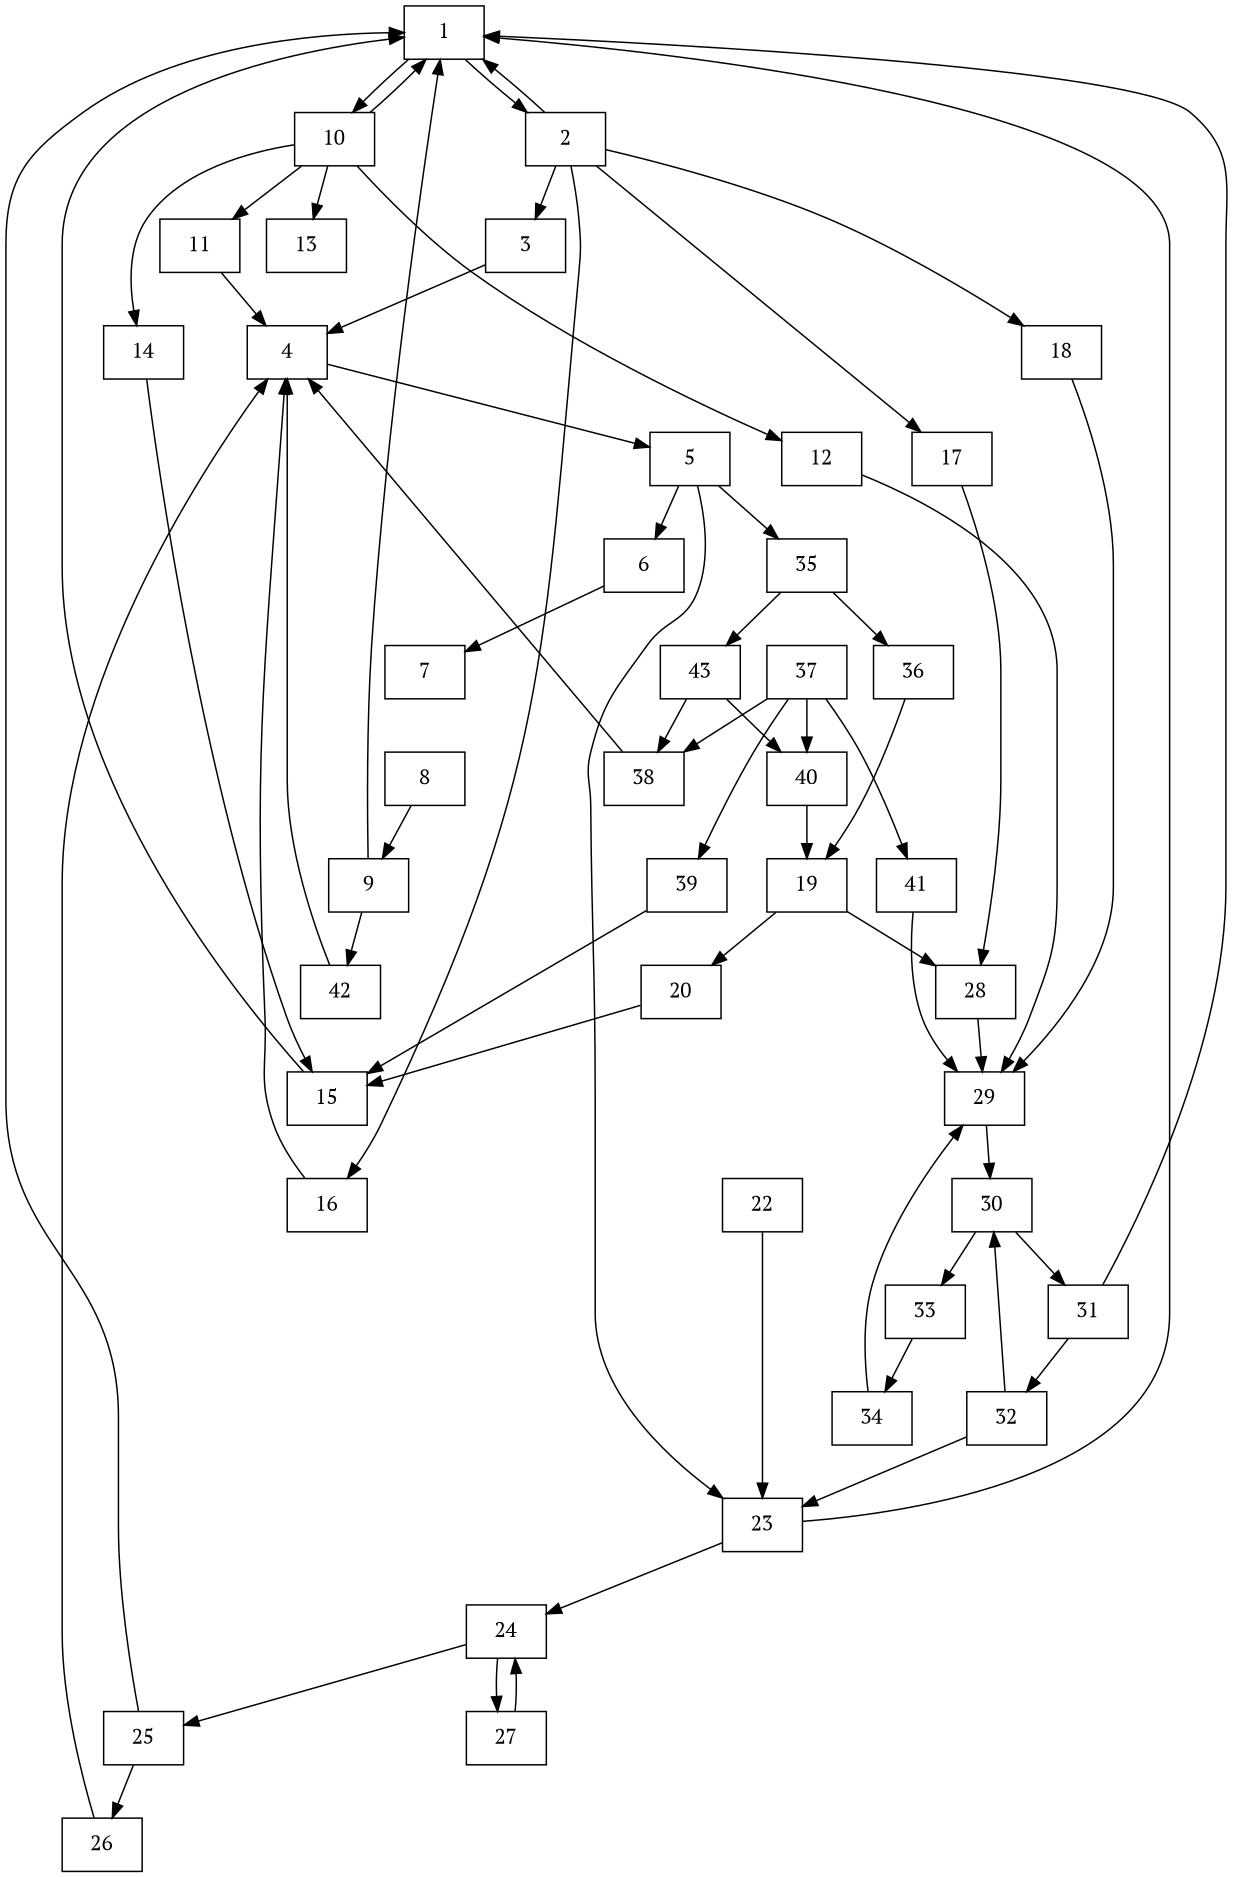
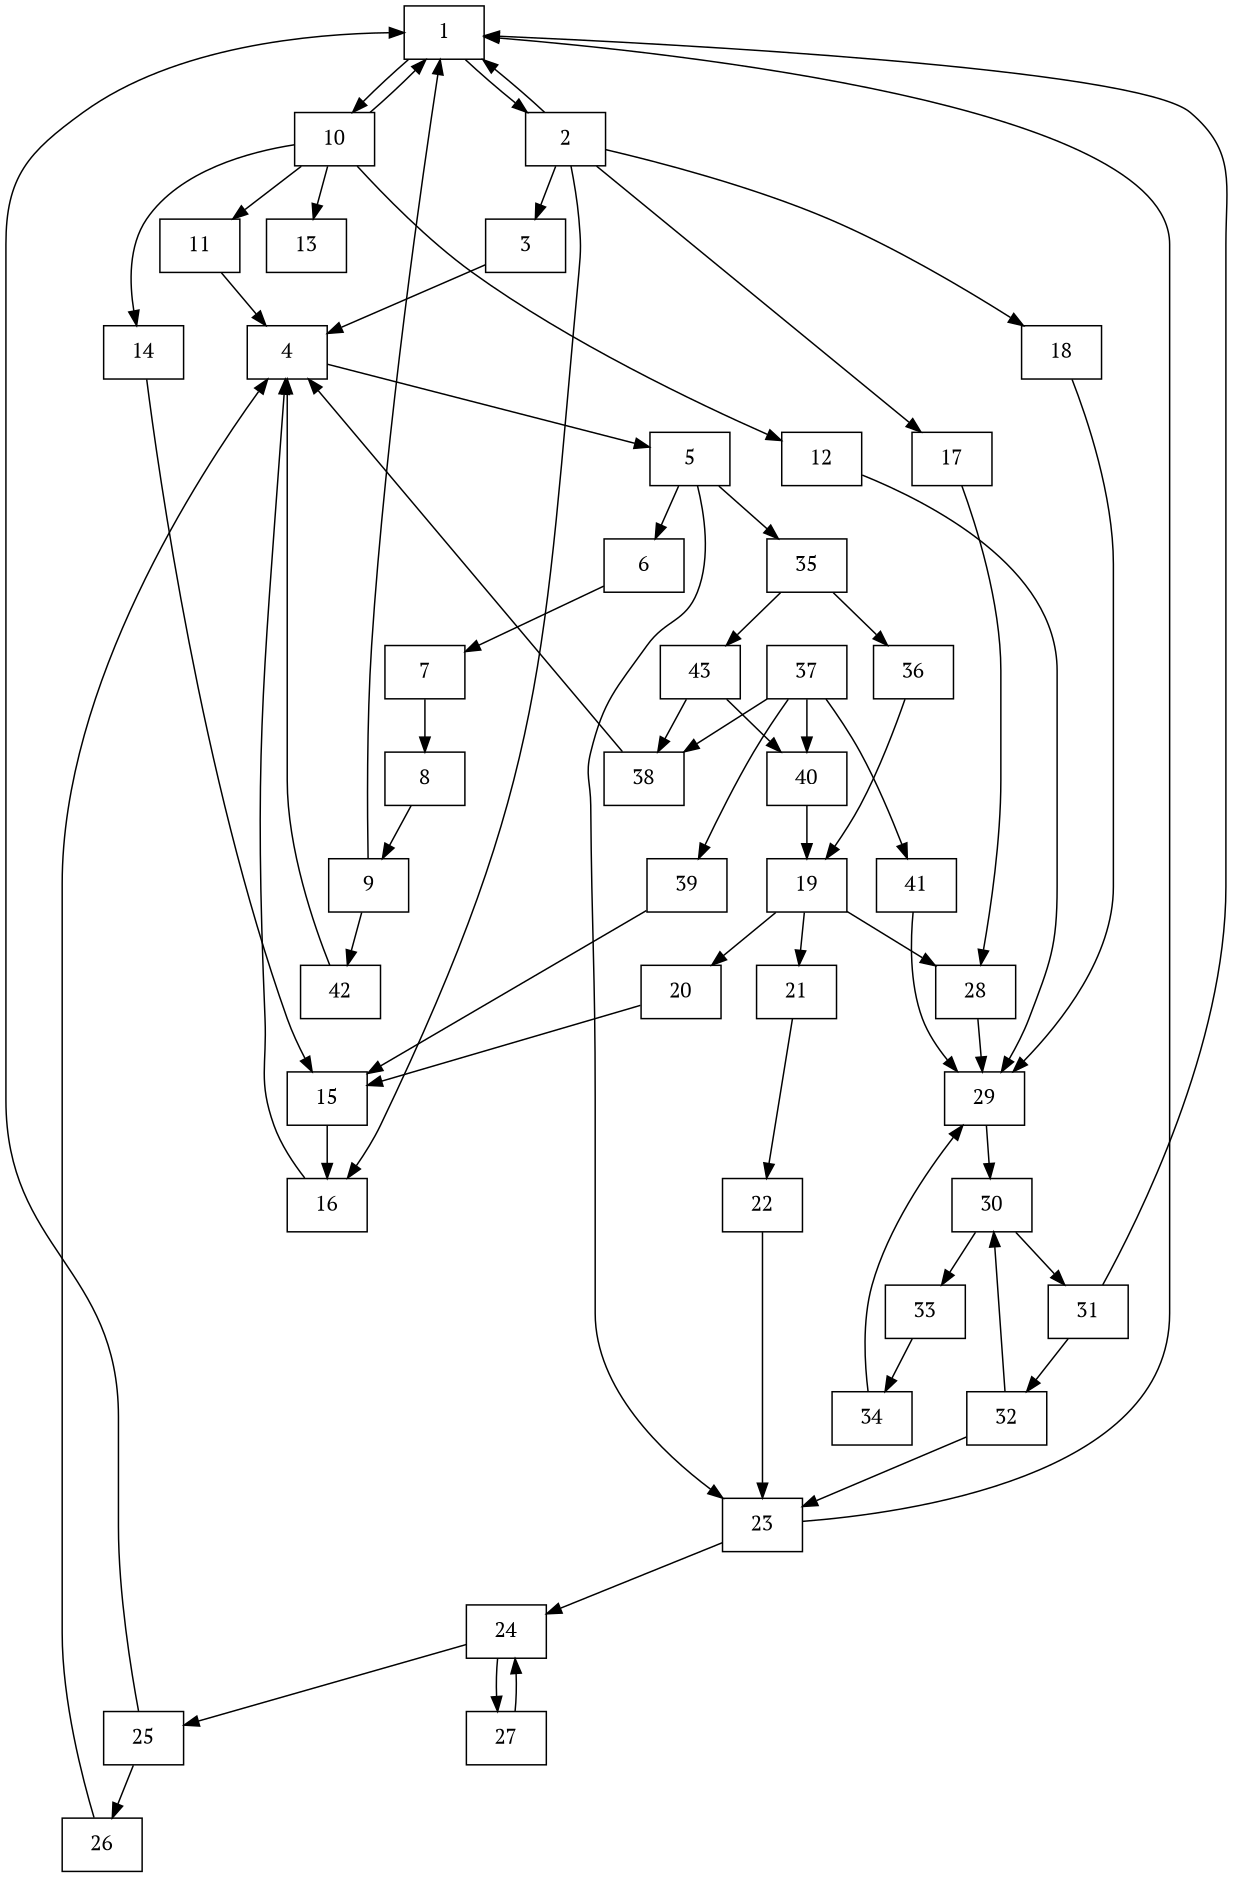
(62, 482) -> (327, 1145)
none -> (425, 718)
none -> (797, 992)
